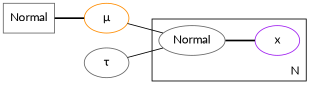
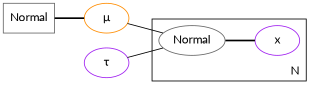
(107, 63) -> (107, 63)
